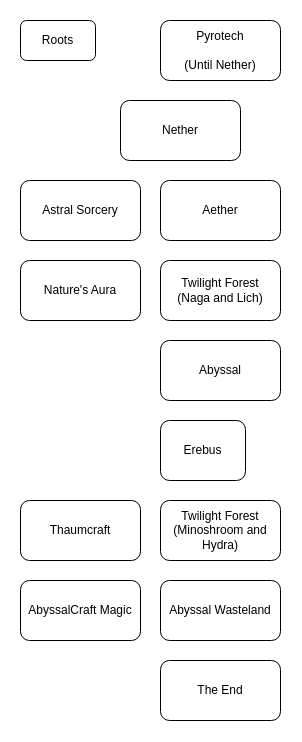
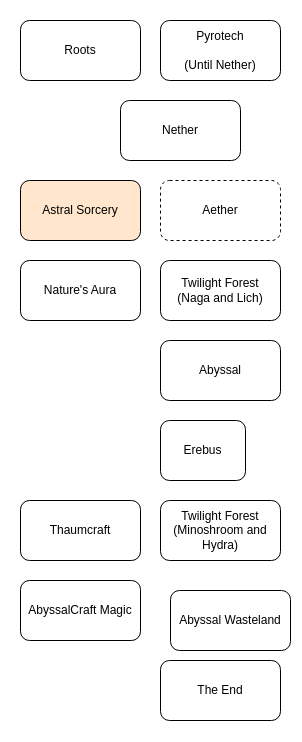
(58, 41) -> (81, 51)
(81, 211) -> (81, 211)
(221, 211) -> (221, 211)
(221, 611) -> (231, 621)
